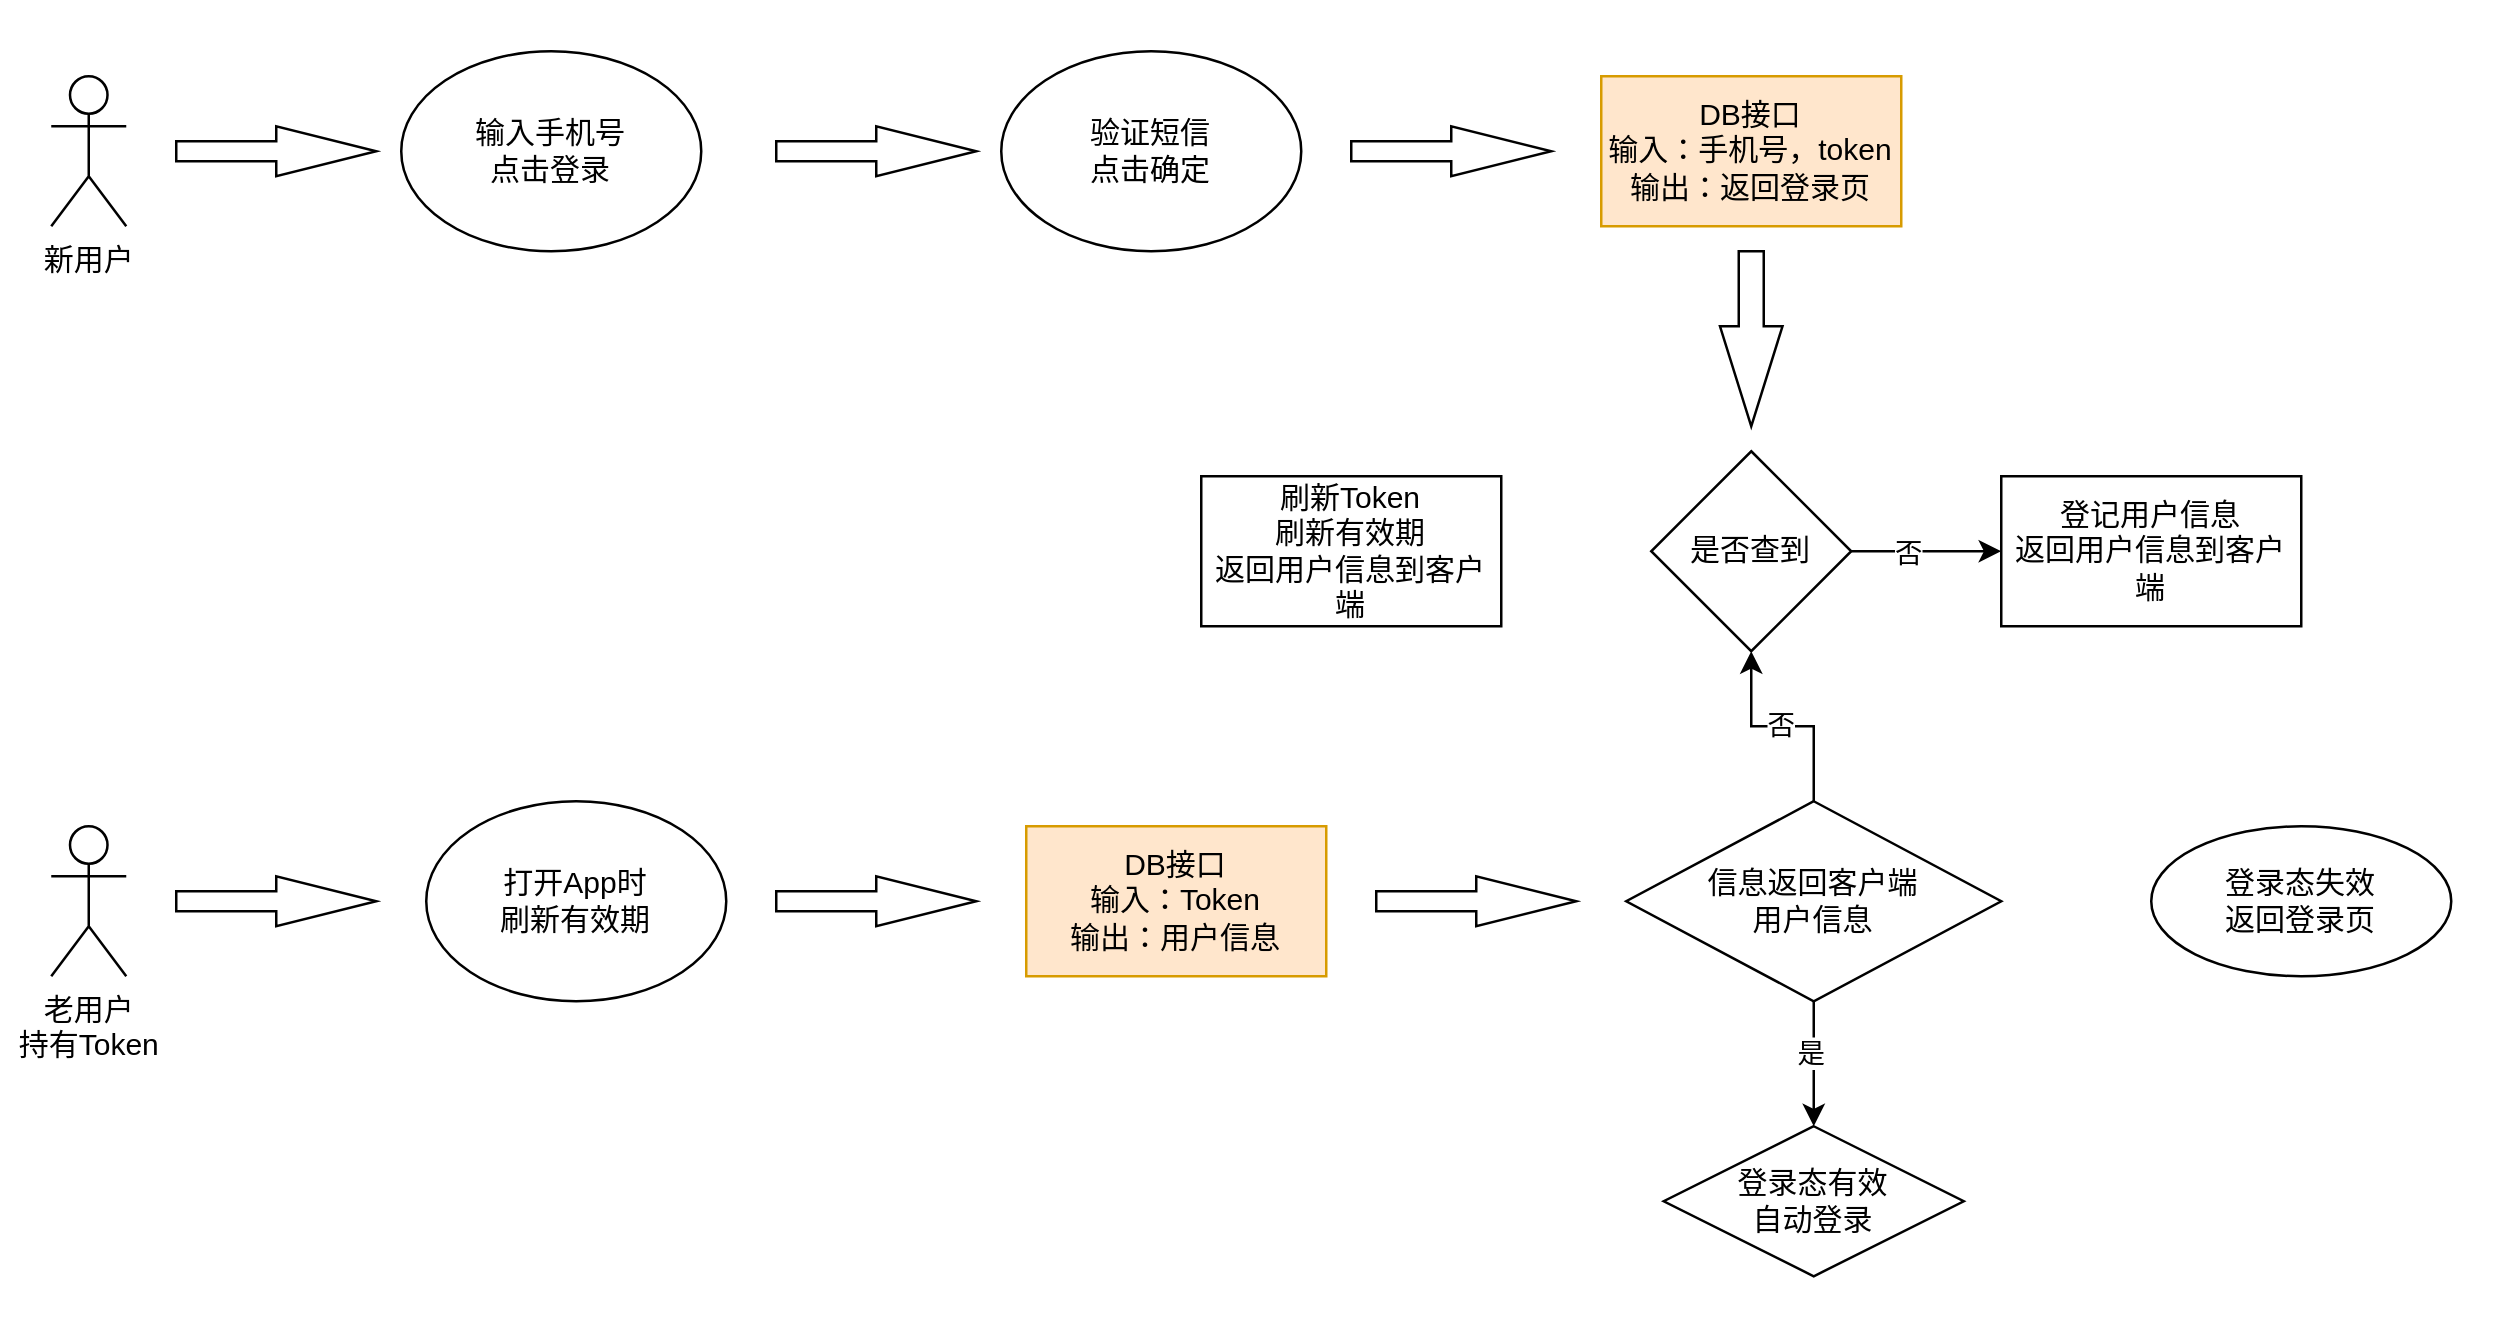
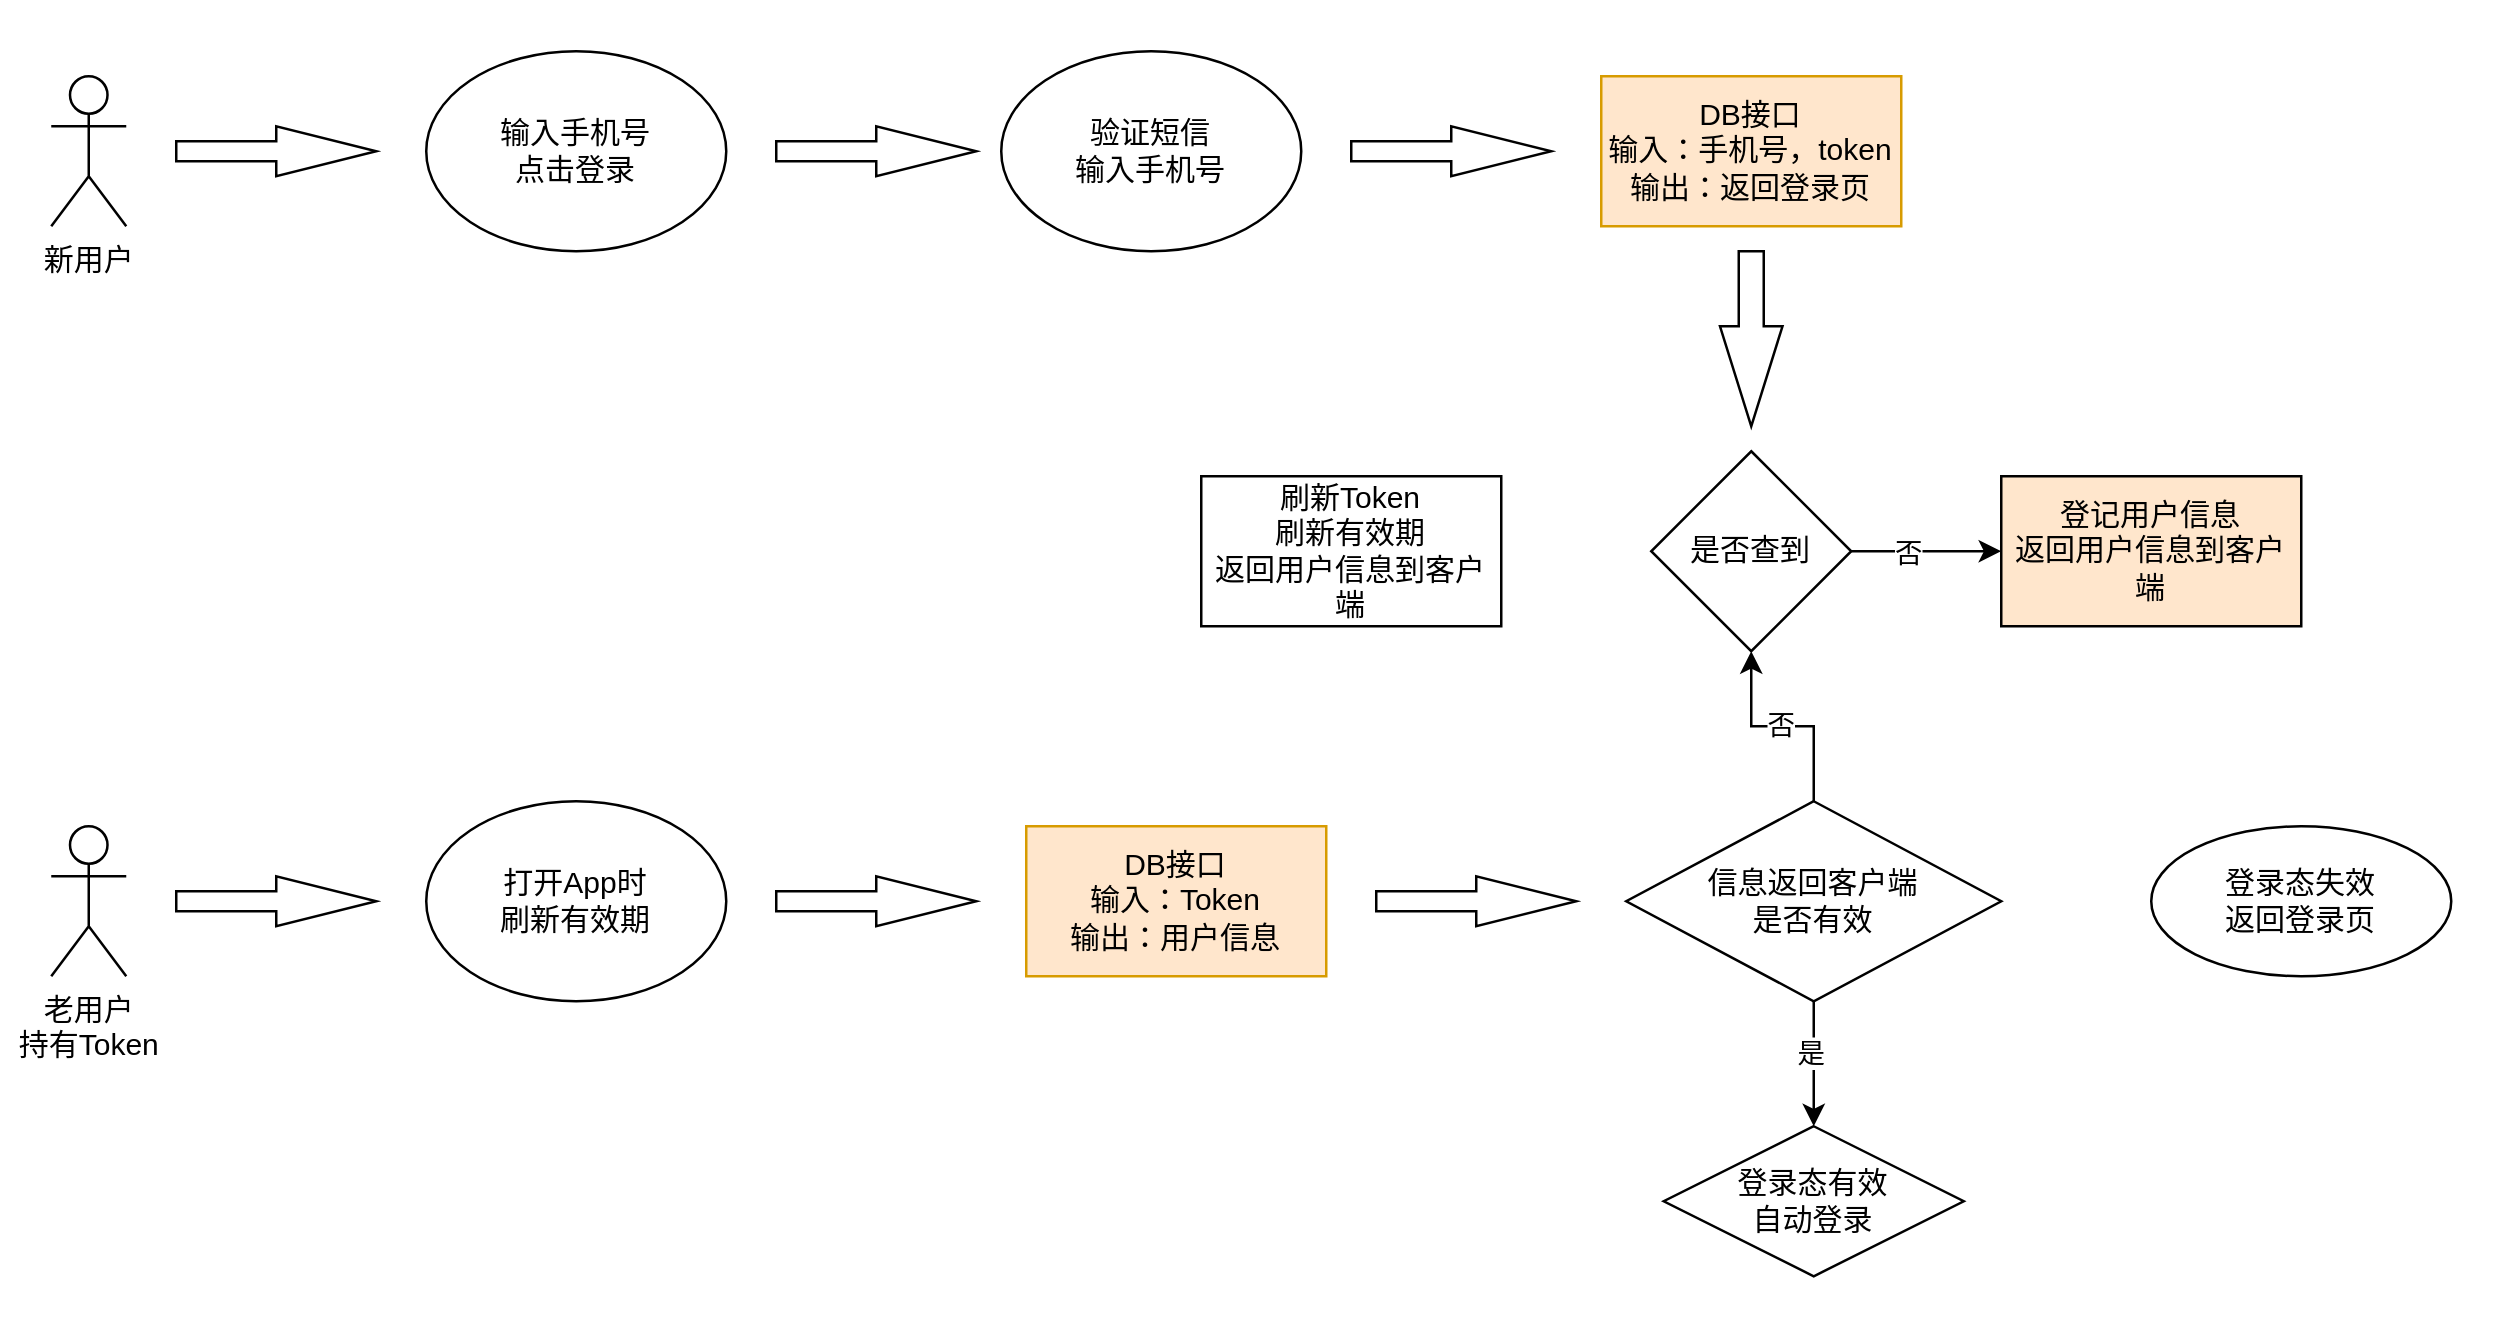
(551, 151) -> (576, 151)
(1151, 151) -> (1151, 151)
(2151, 551) -> (2151, 551)
(1814, 901) -> (1814, 901)
